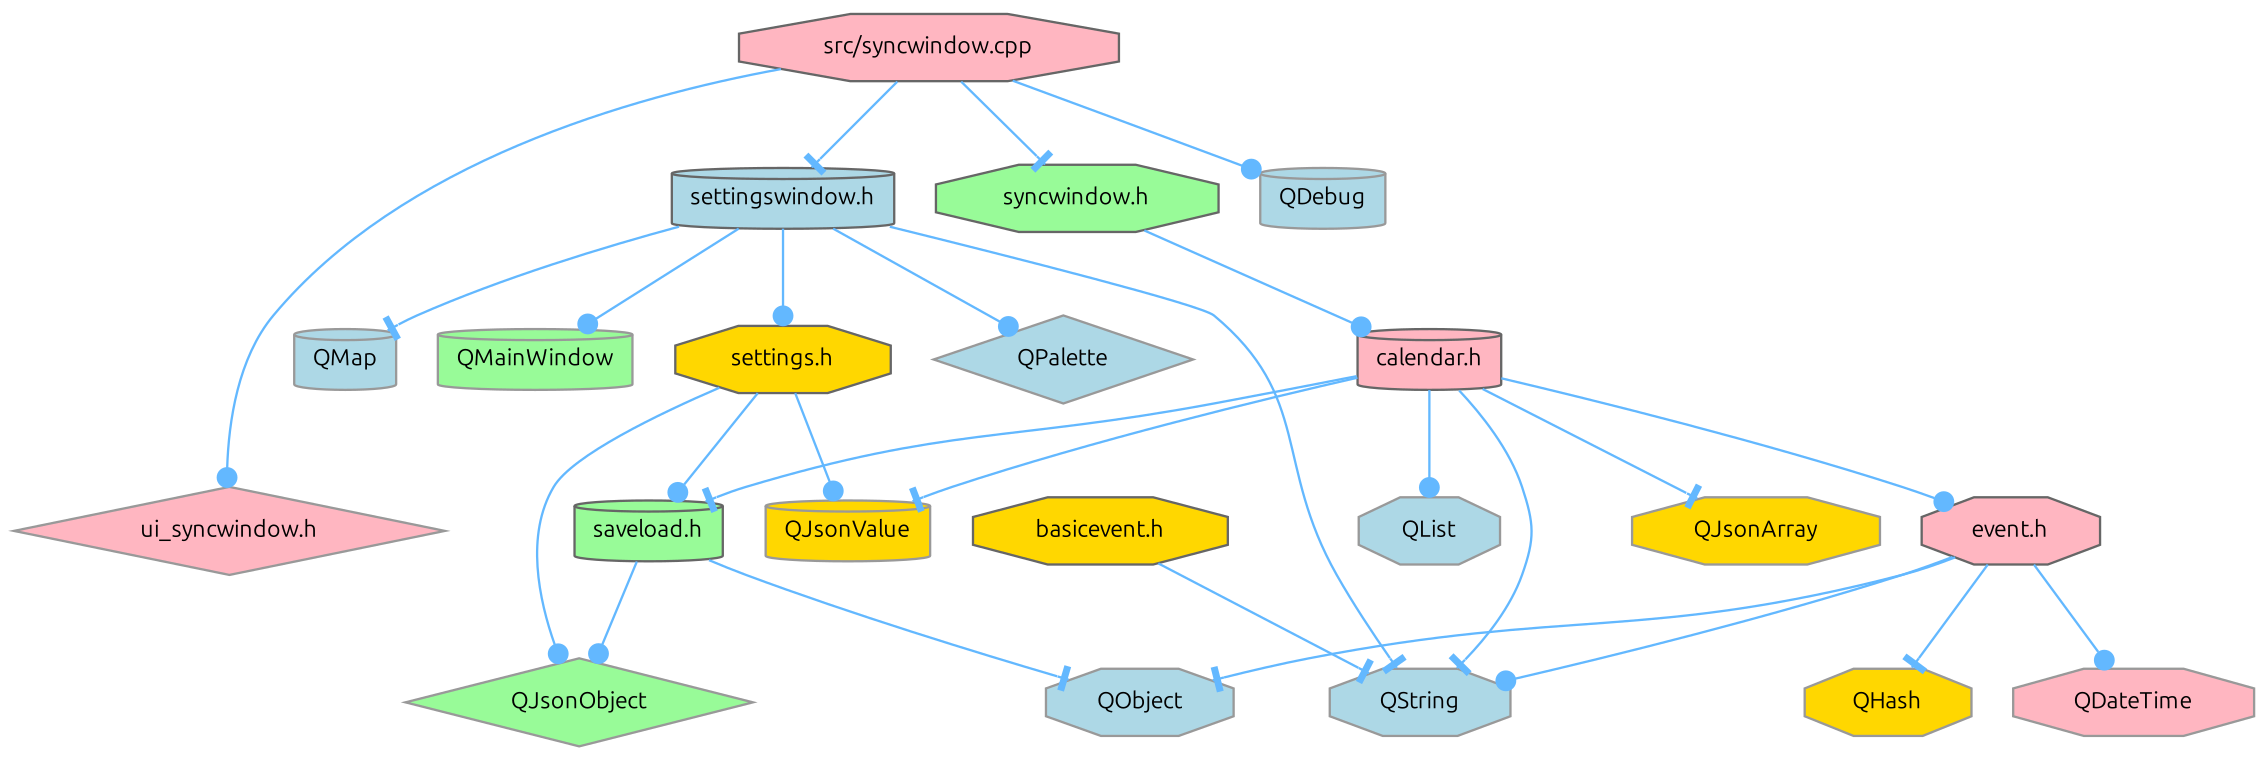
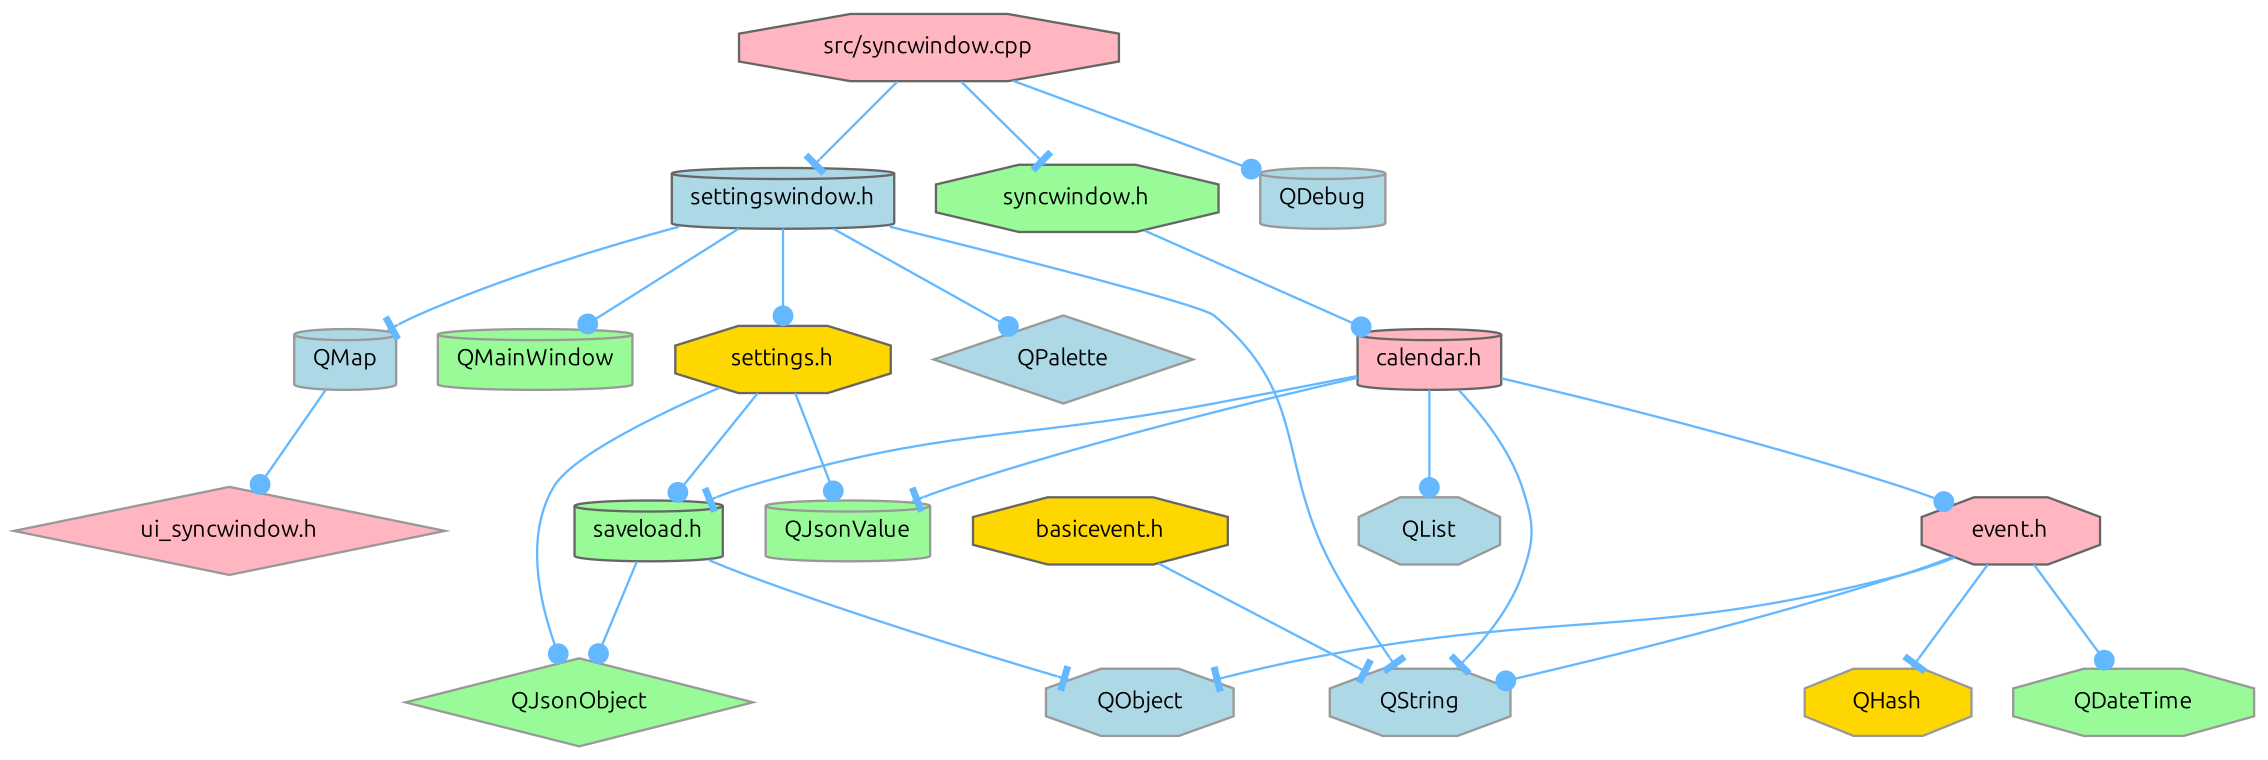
(434, 187) -> (296, 433)
(848, 531) -> (848, 531)
(1756, 531) -> none
(2134, 702) -> (2134, 702)
